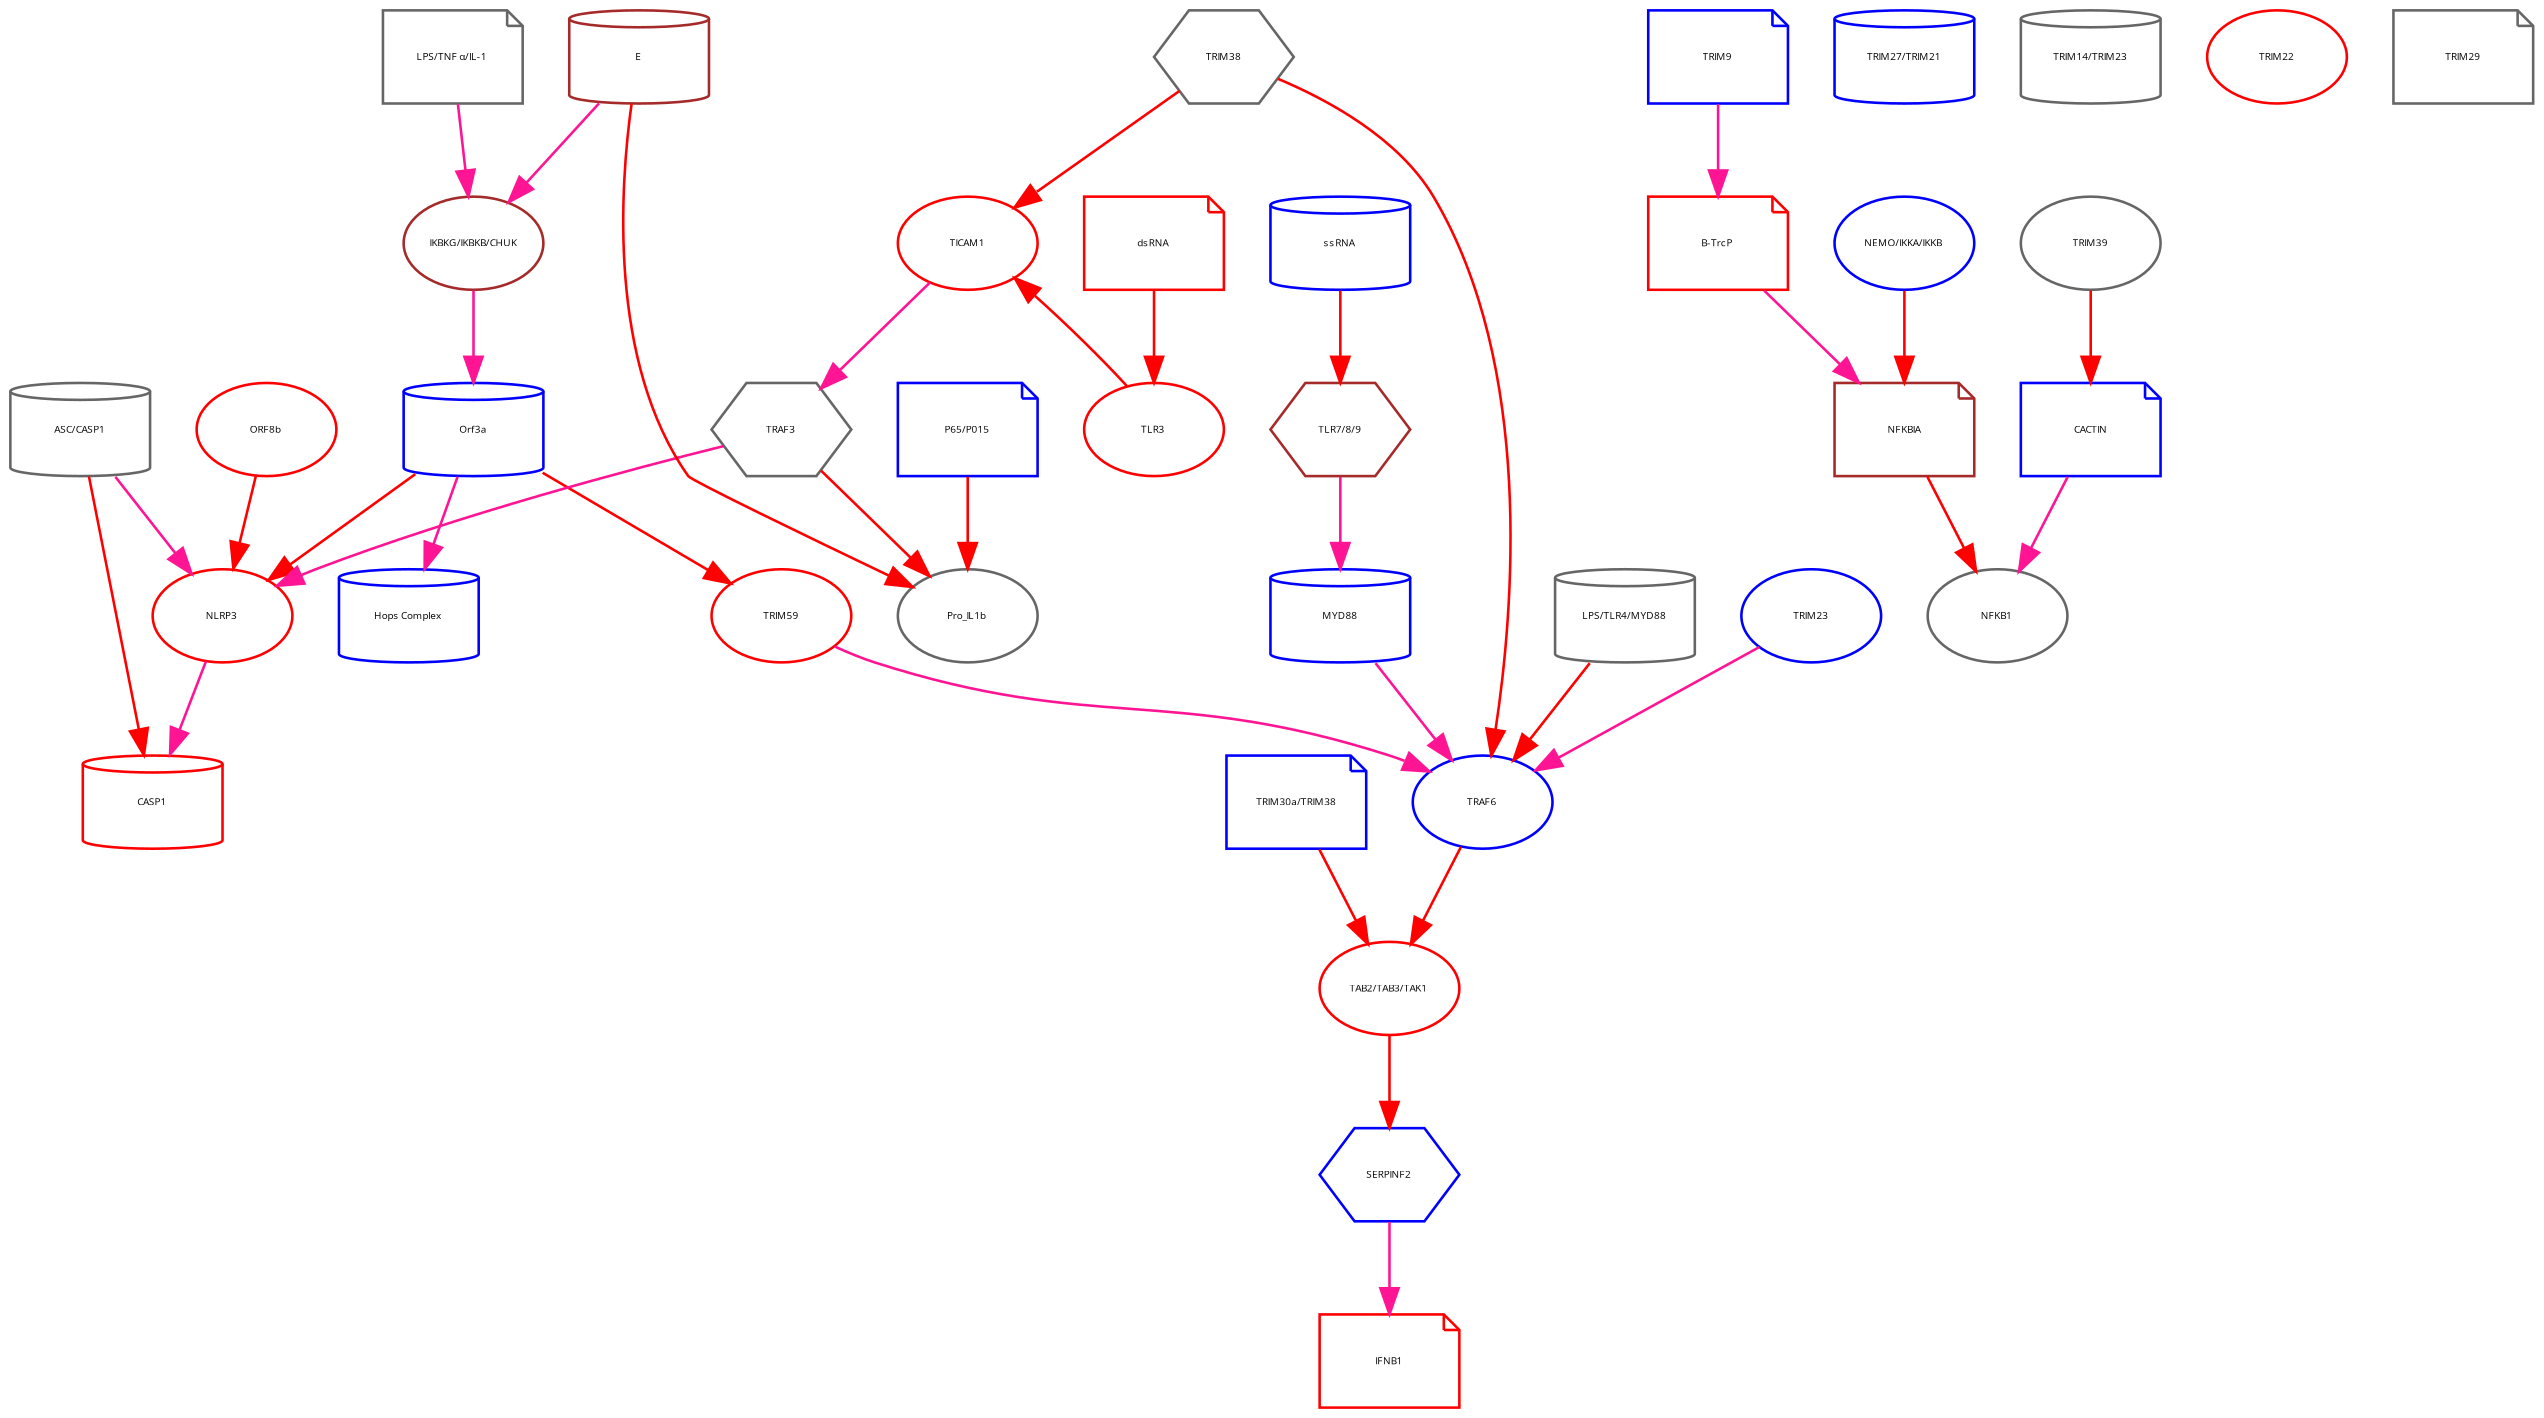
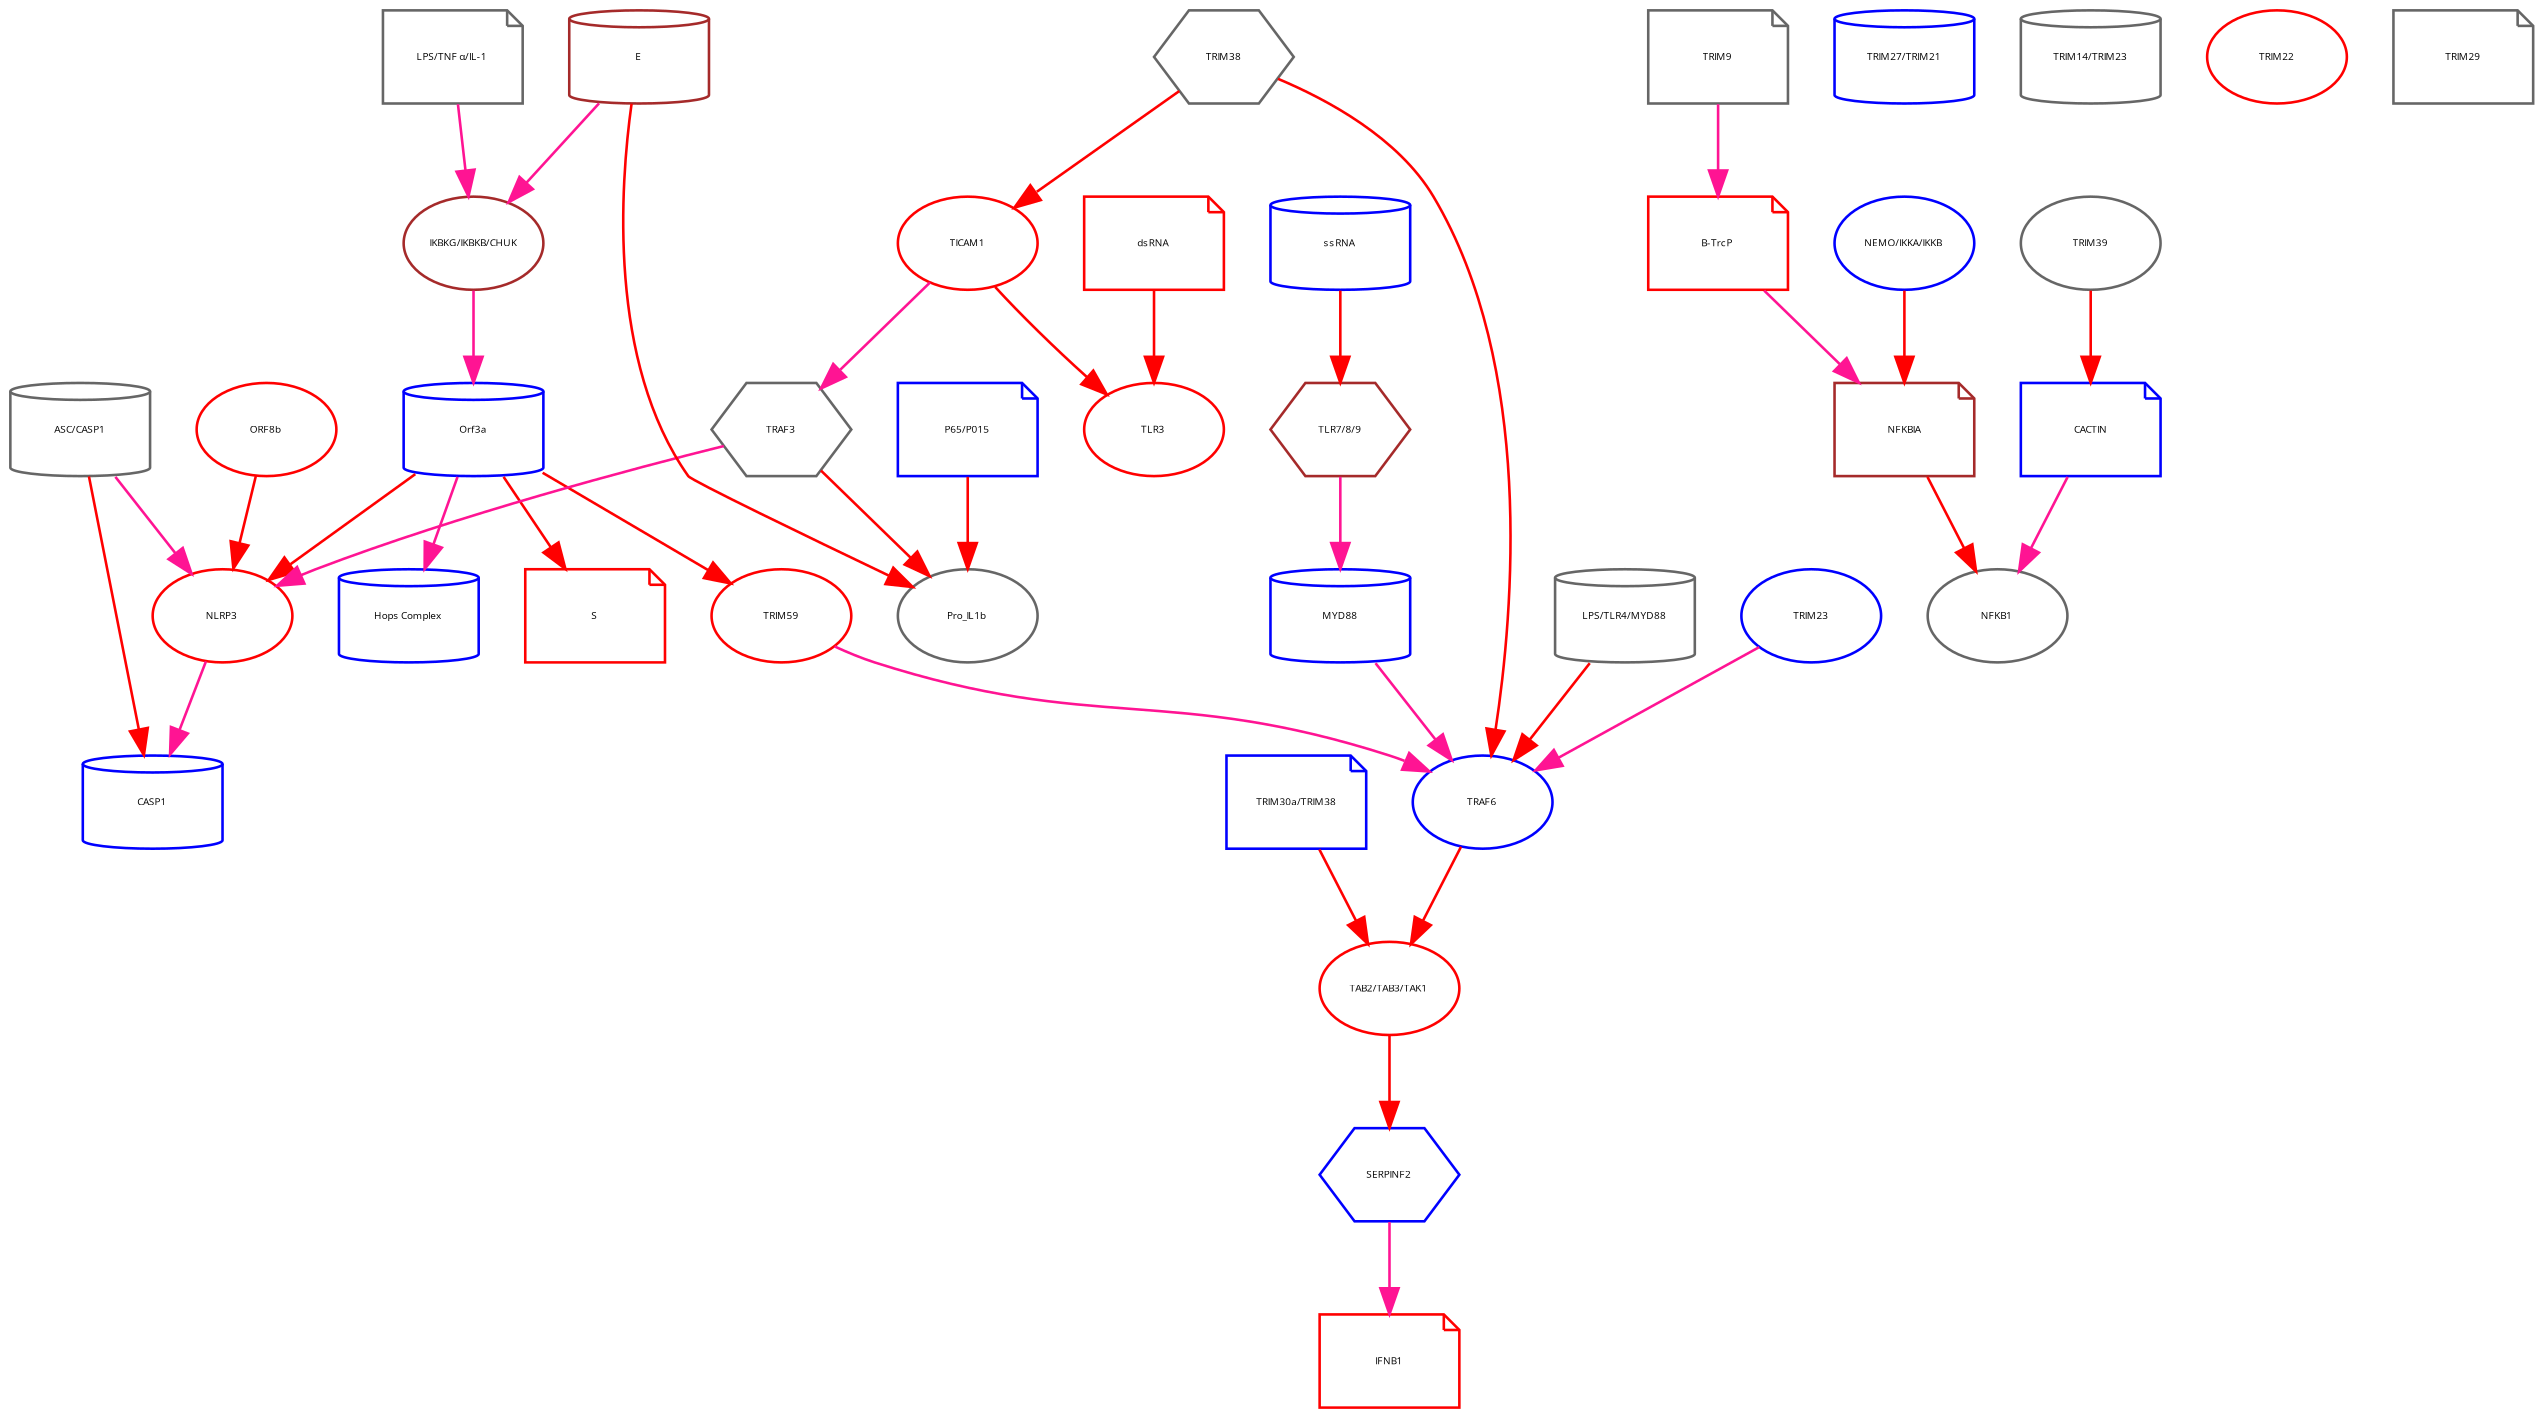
(1718, 57) -> (1718, 57)
(1082, 340) -> (1040, 333)
none -> (595, 616)
(153, 802) -> (153, 802)
